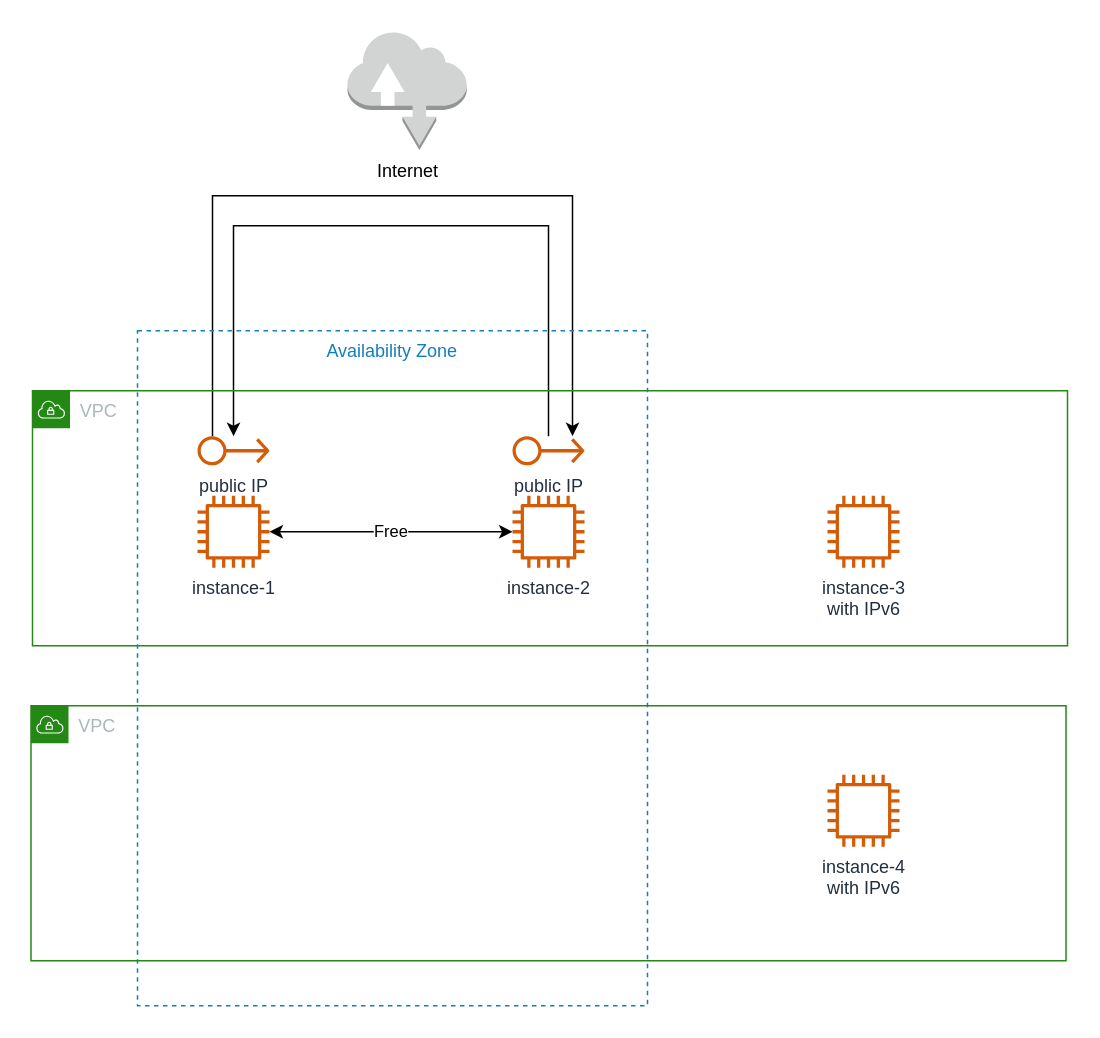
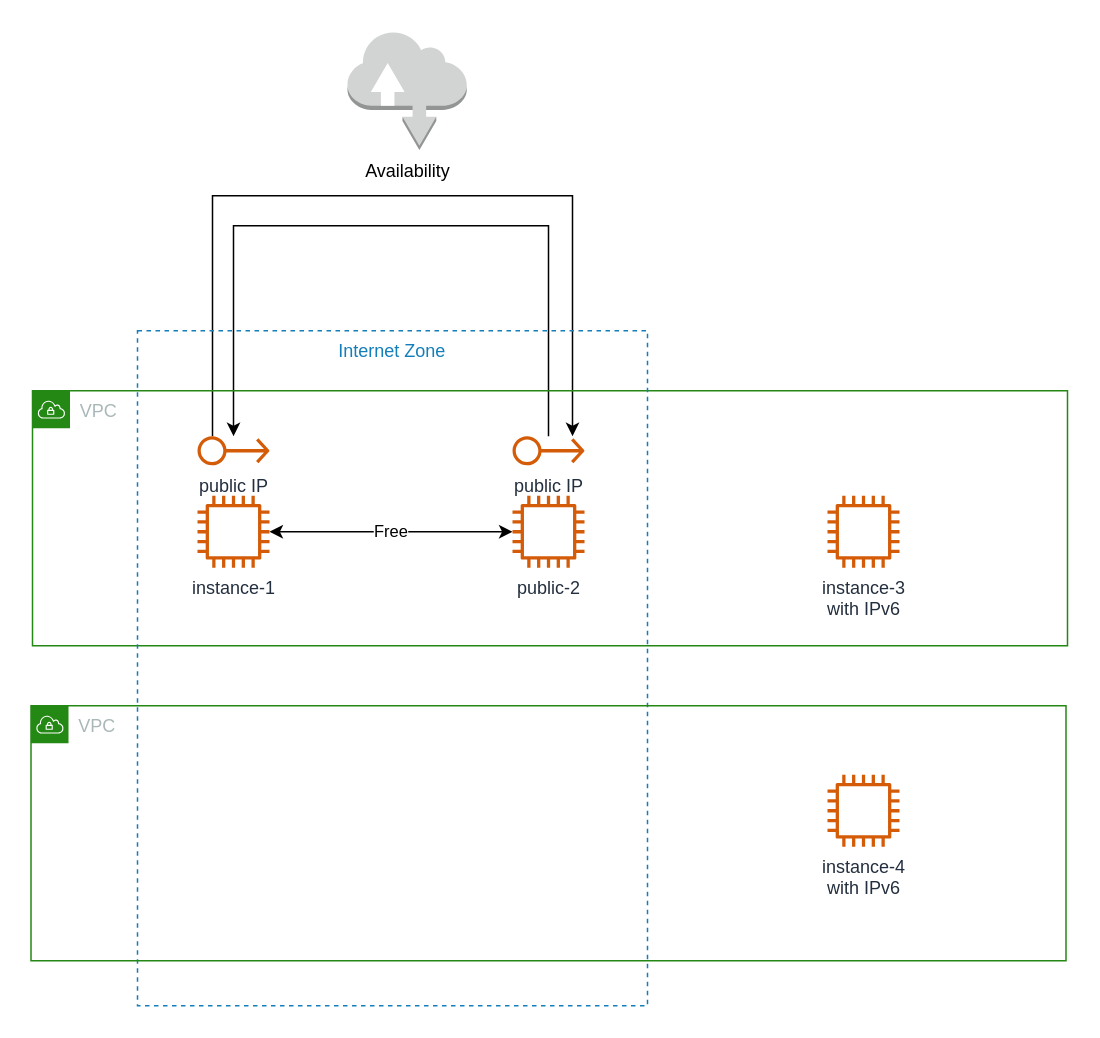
(408, 172) -> (408, 172)
(392, 351) -> (392, 351)
(549, 589) -> (549, 589)
